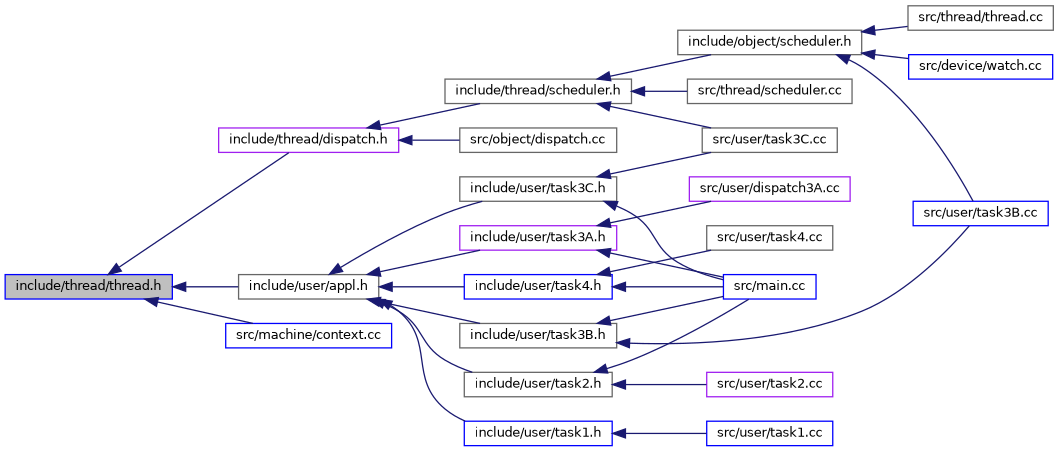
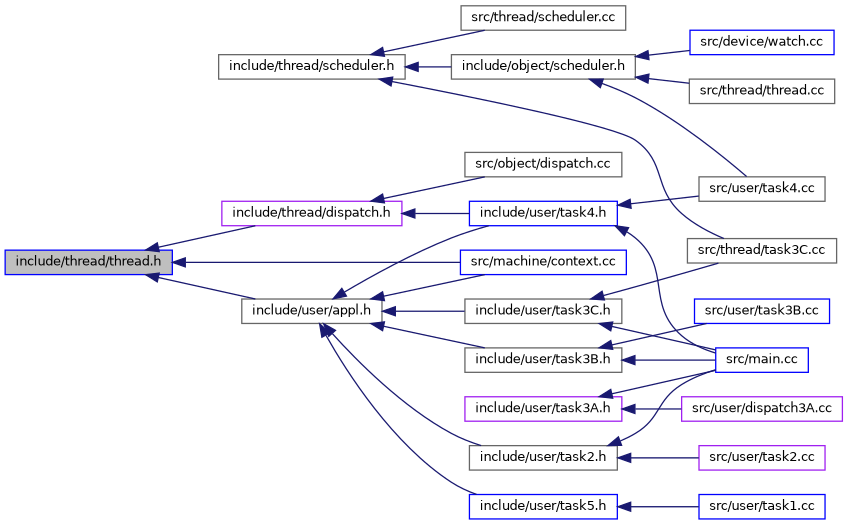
(430, 114) -> (442, 213)
(920, 122) -> (678, 124)
(770, 140) -> (762, 251)
(430, 261) -> (434, 285)
(538, 433) -> (543, 507)
